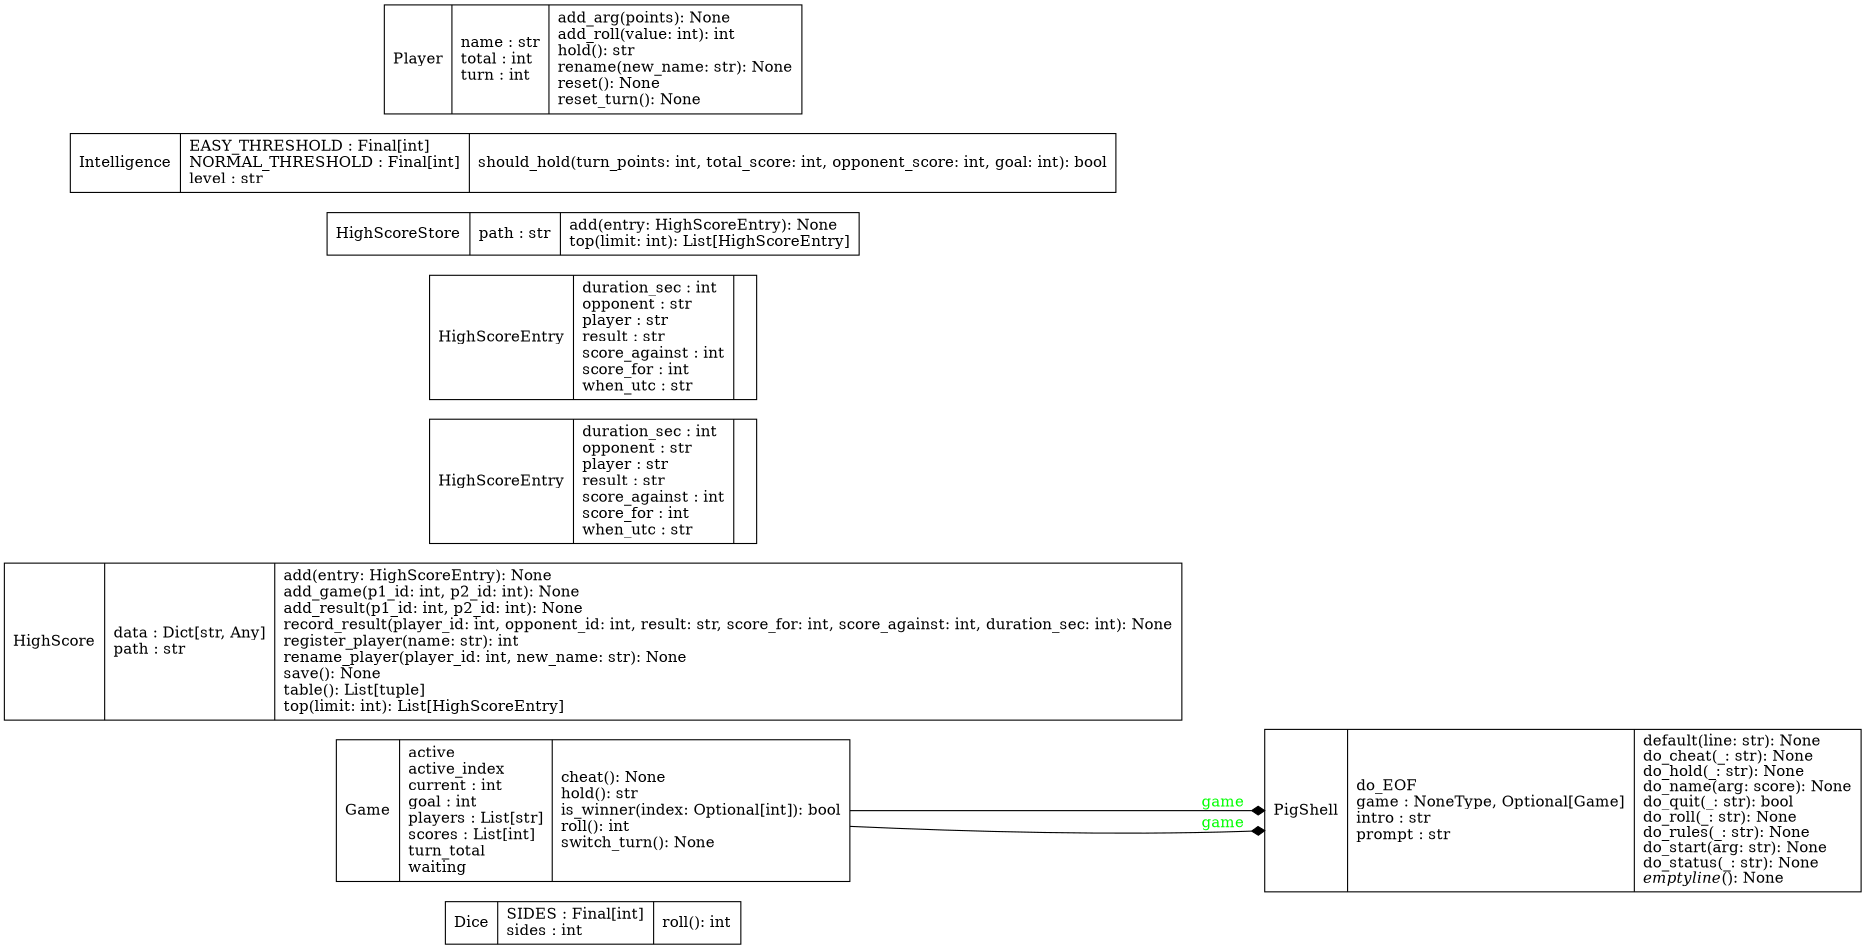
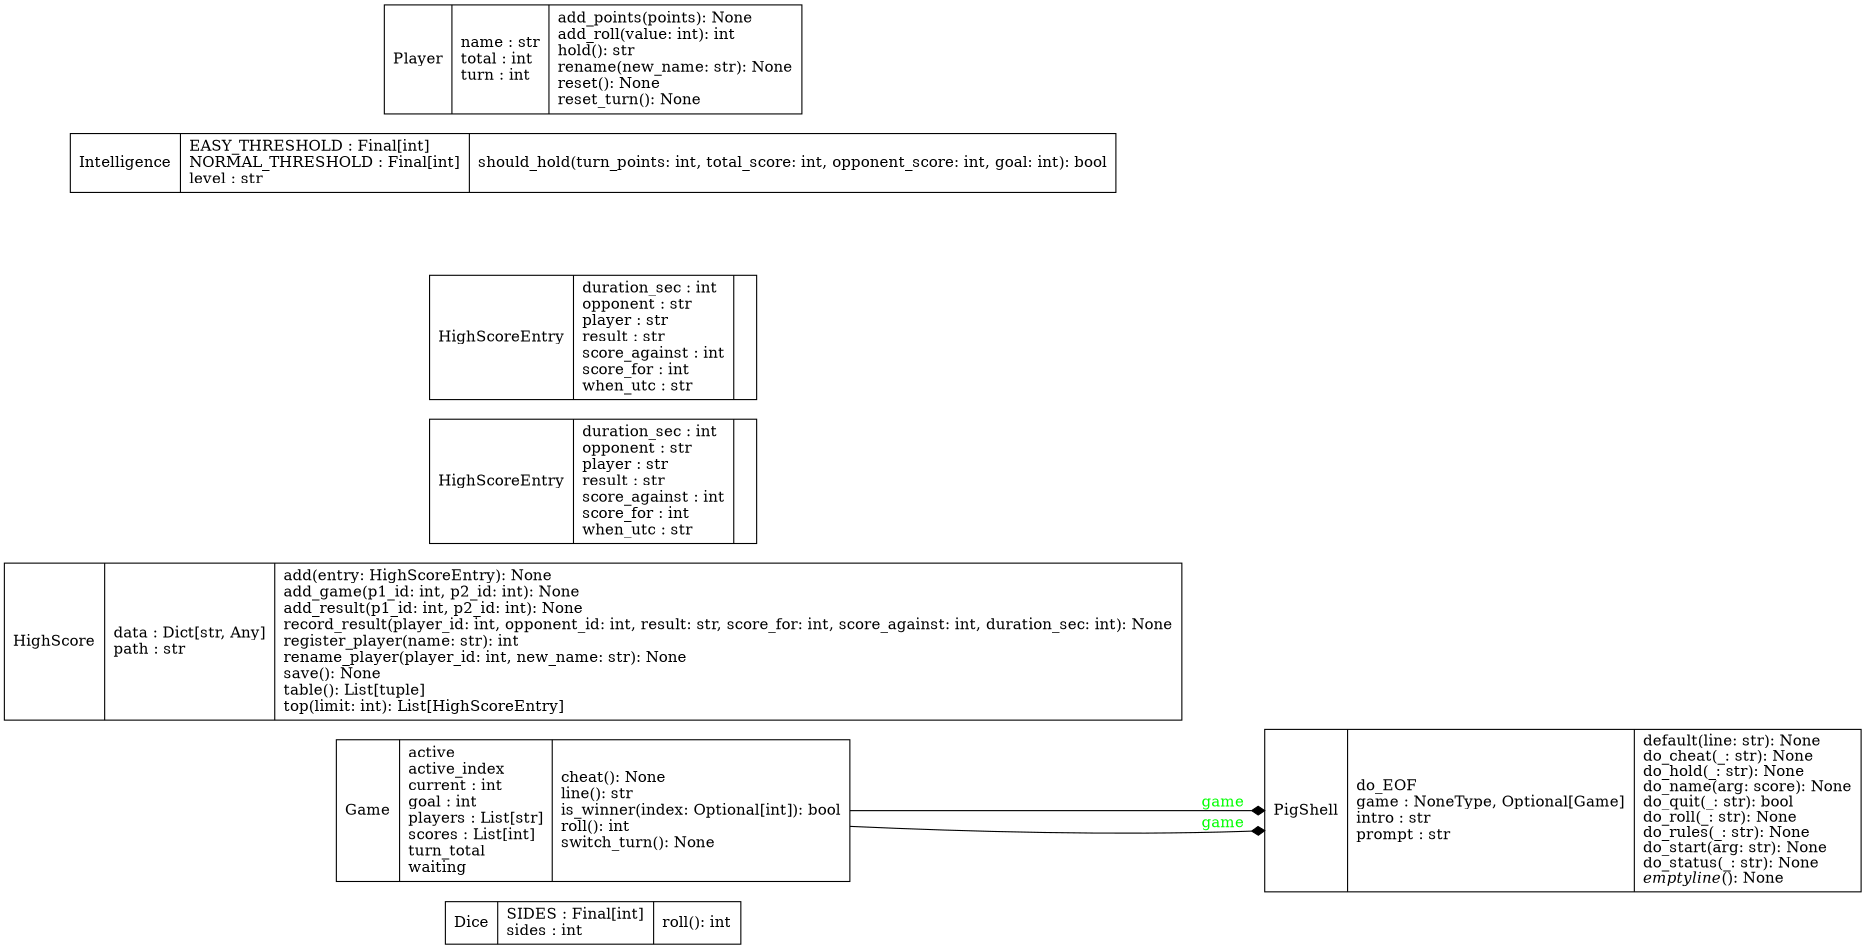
(644, 18) -> (655, 18)
(593, 234) -> none
(600, 794) -> (597, 794)
